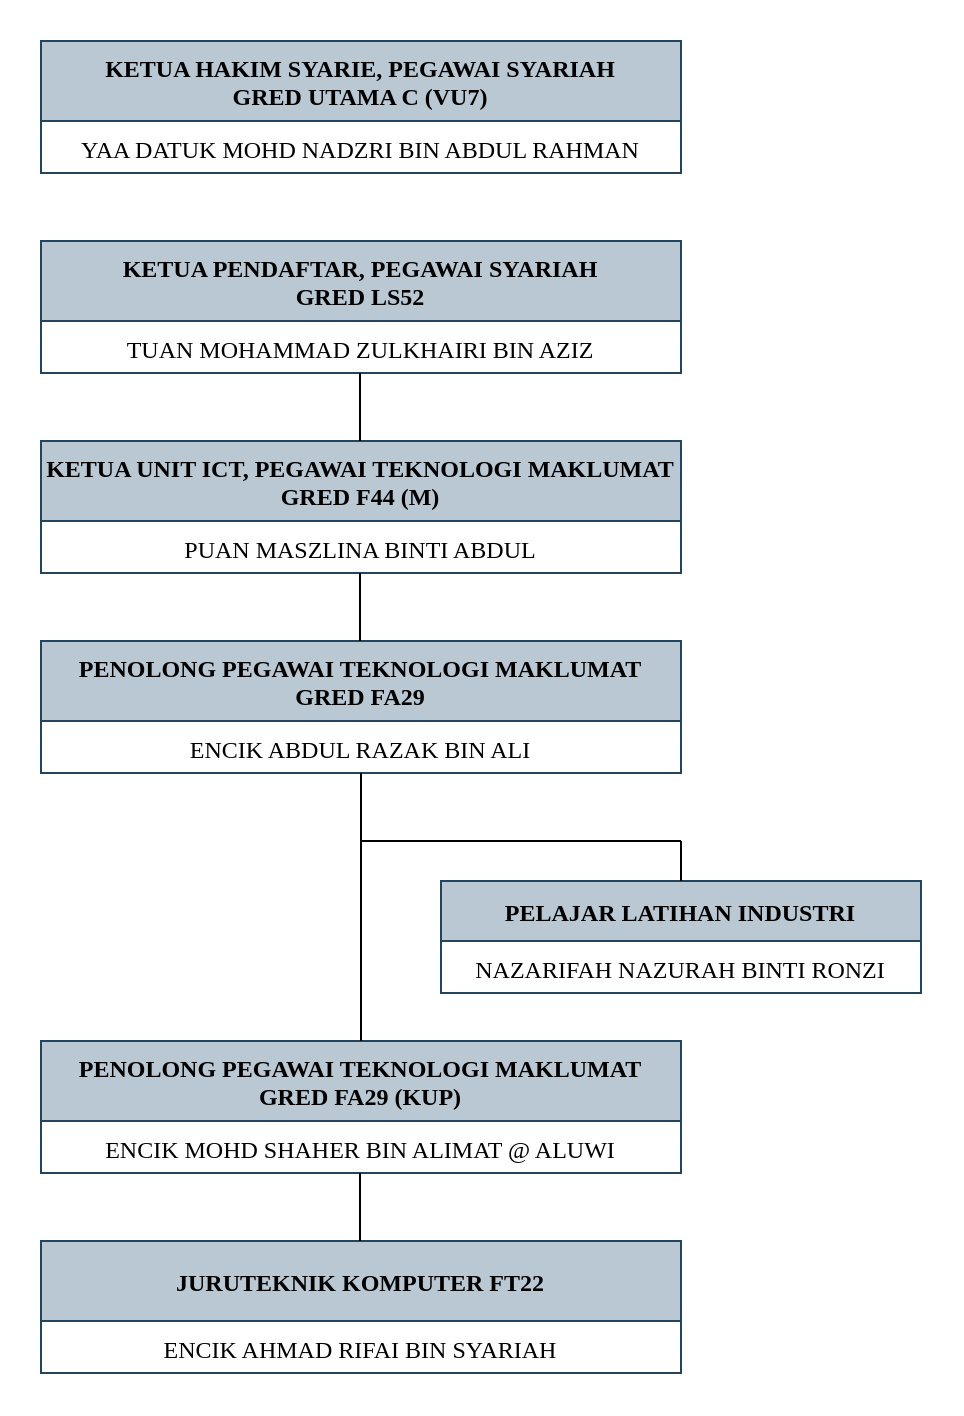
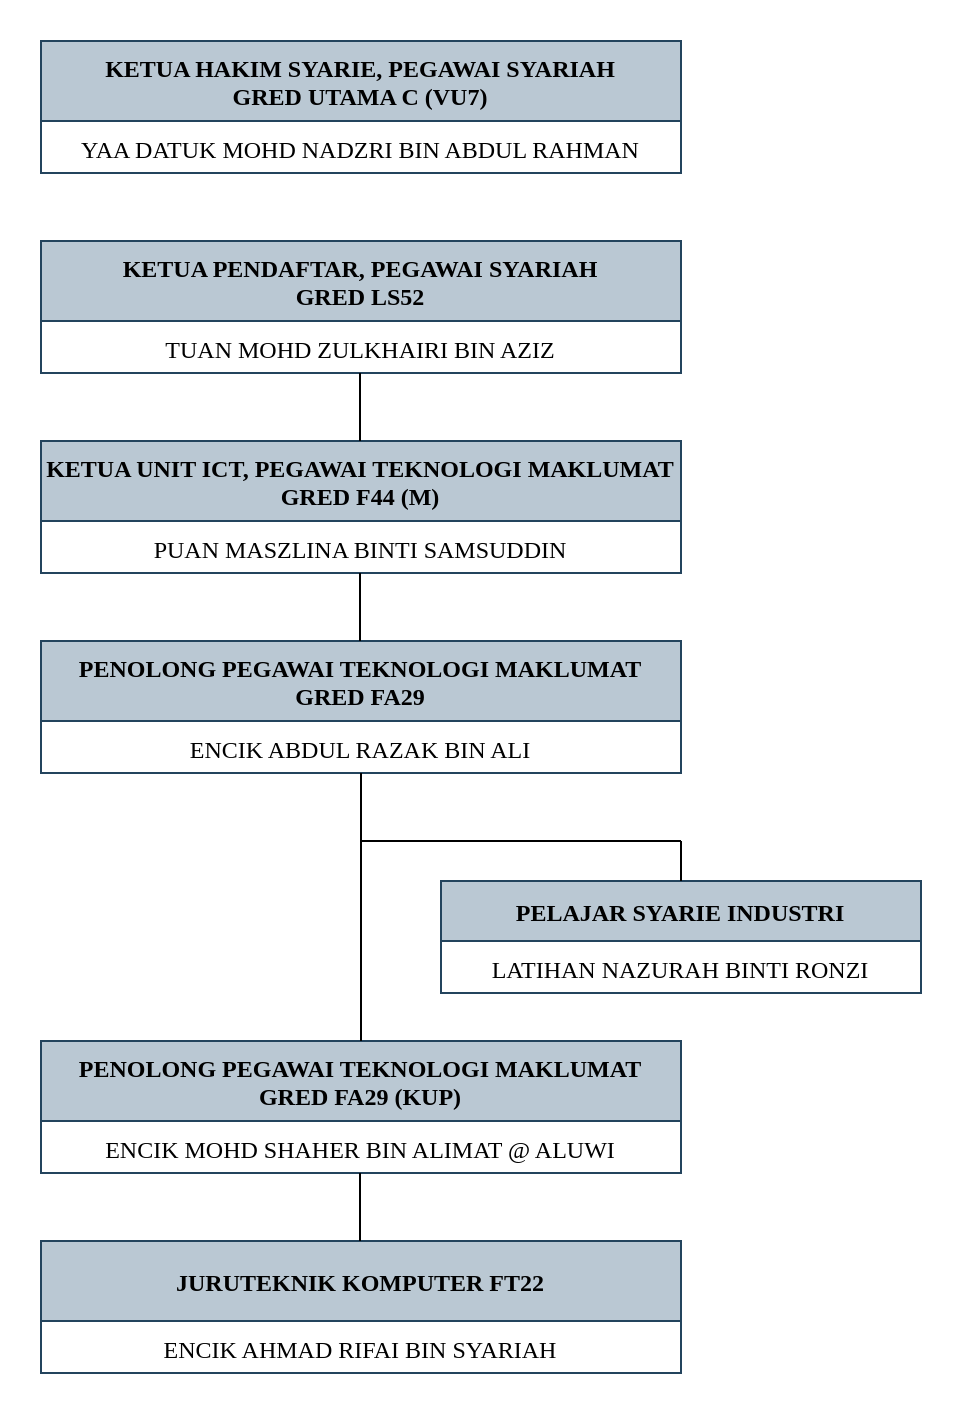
(360, 350) -> (360, 350)
(360, 550) -> (360, 550)
(680, 913) -> (680, 913)
(680, 970) -> (680, 970)
